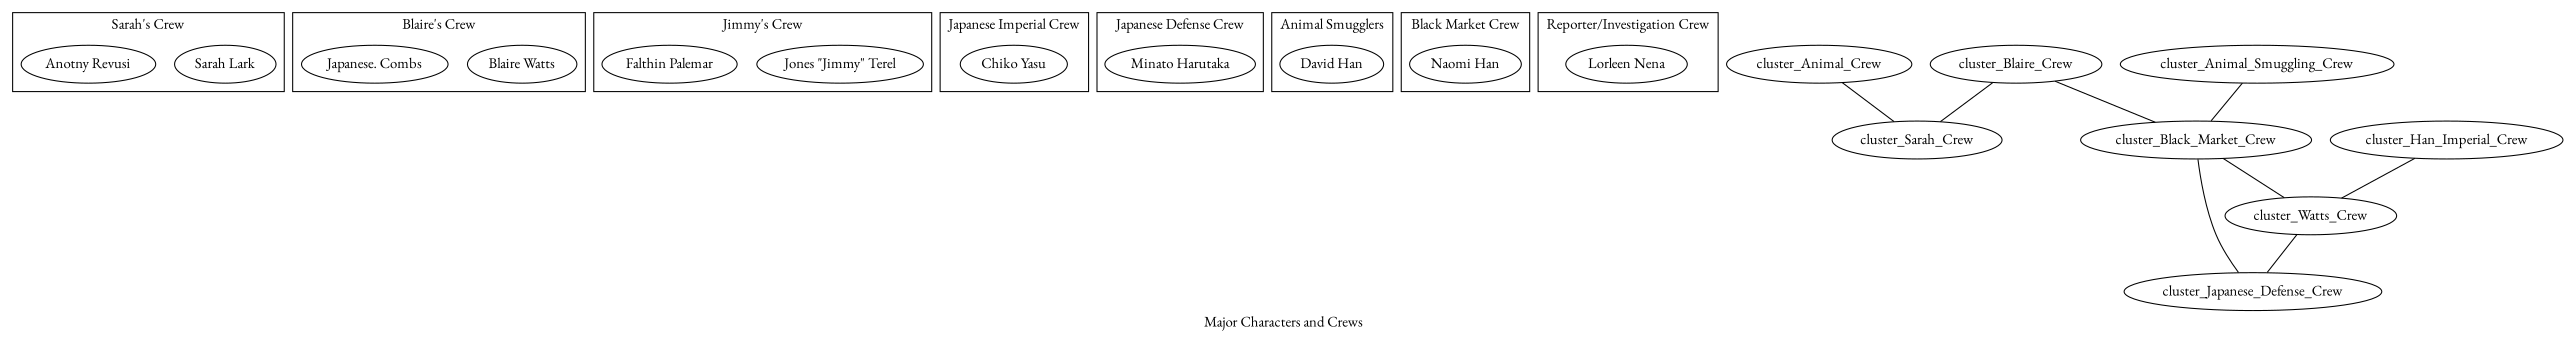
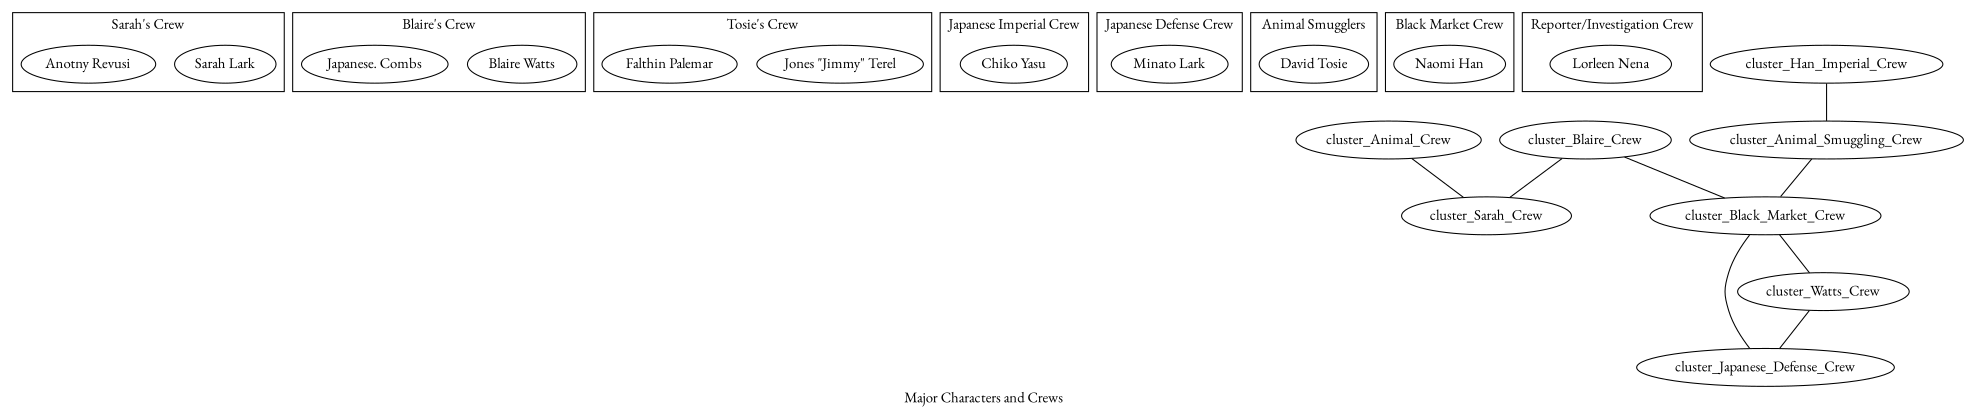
(763, 25) -> (763, 25)
(1180, 64) -> (1170, 64)
(1332, 64) -> (1314, 64)
(2378, 178) -> (1827, 102)
